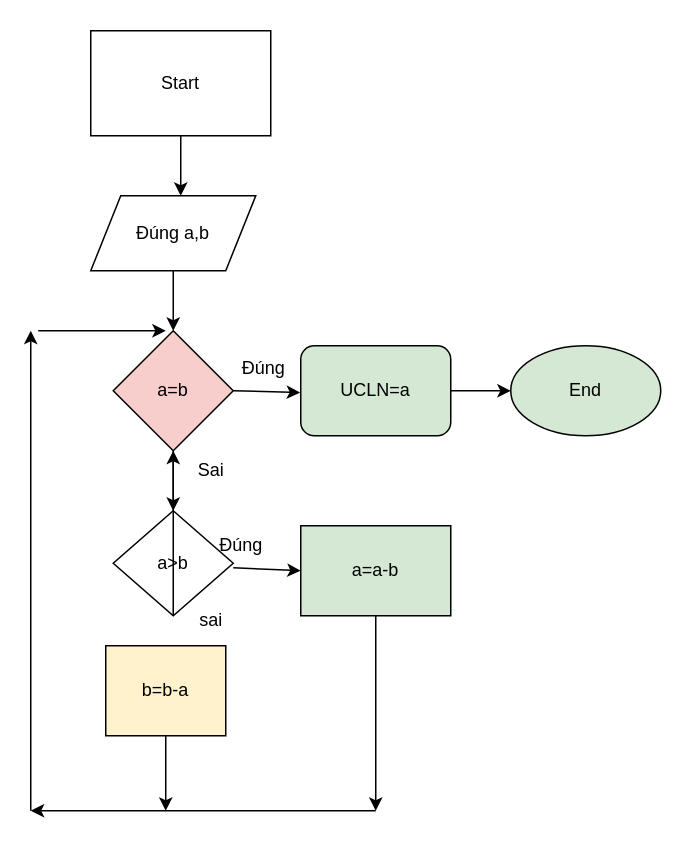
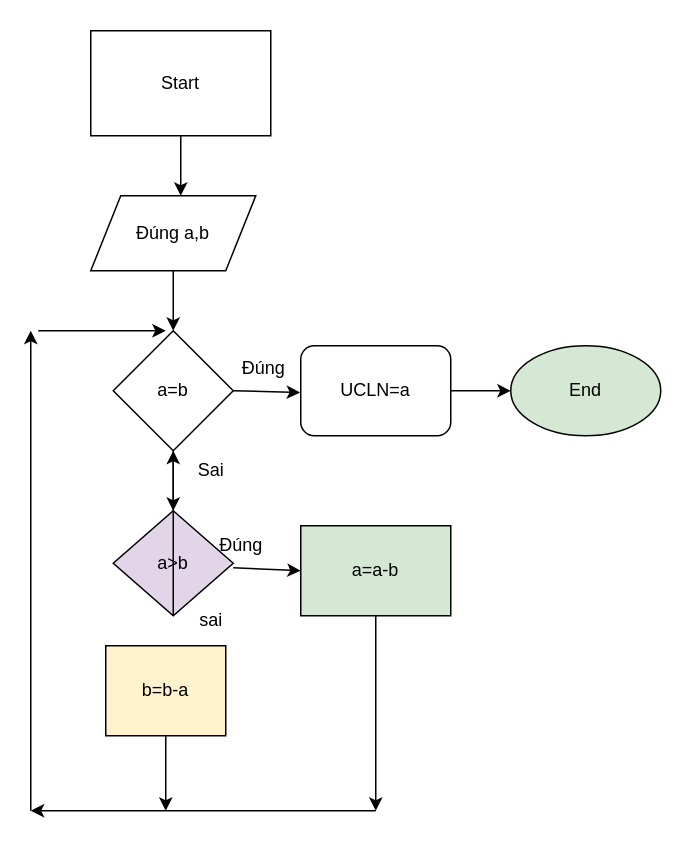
(173, 391) -> (173, 391)
(376, 391) -> (376, 391)
(173, 563) -> (173, 563)
